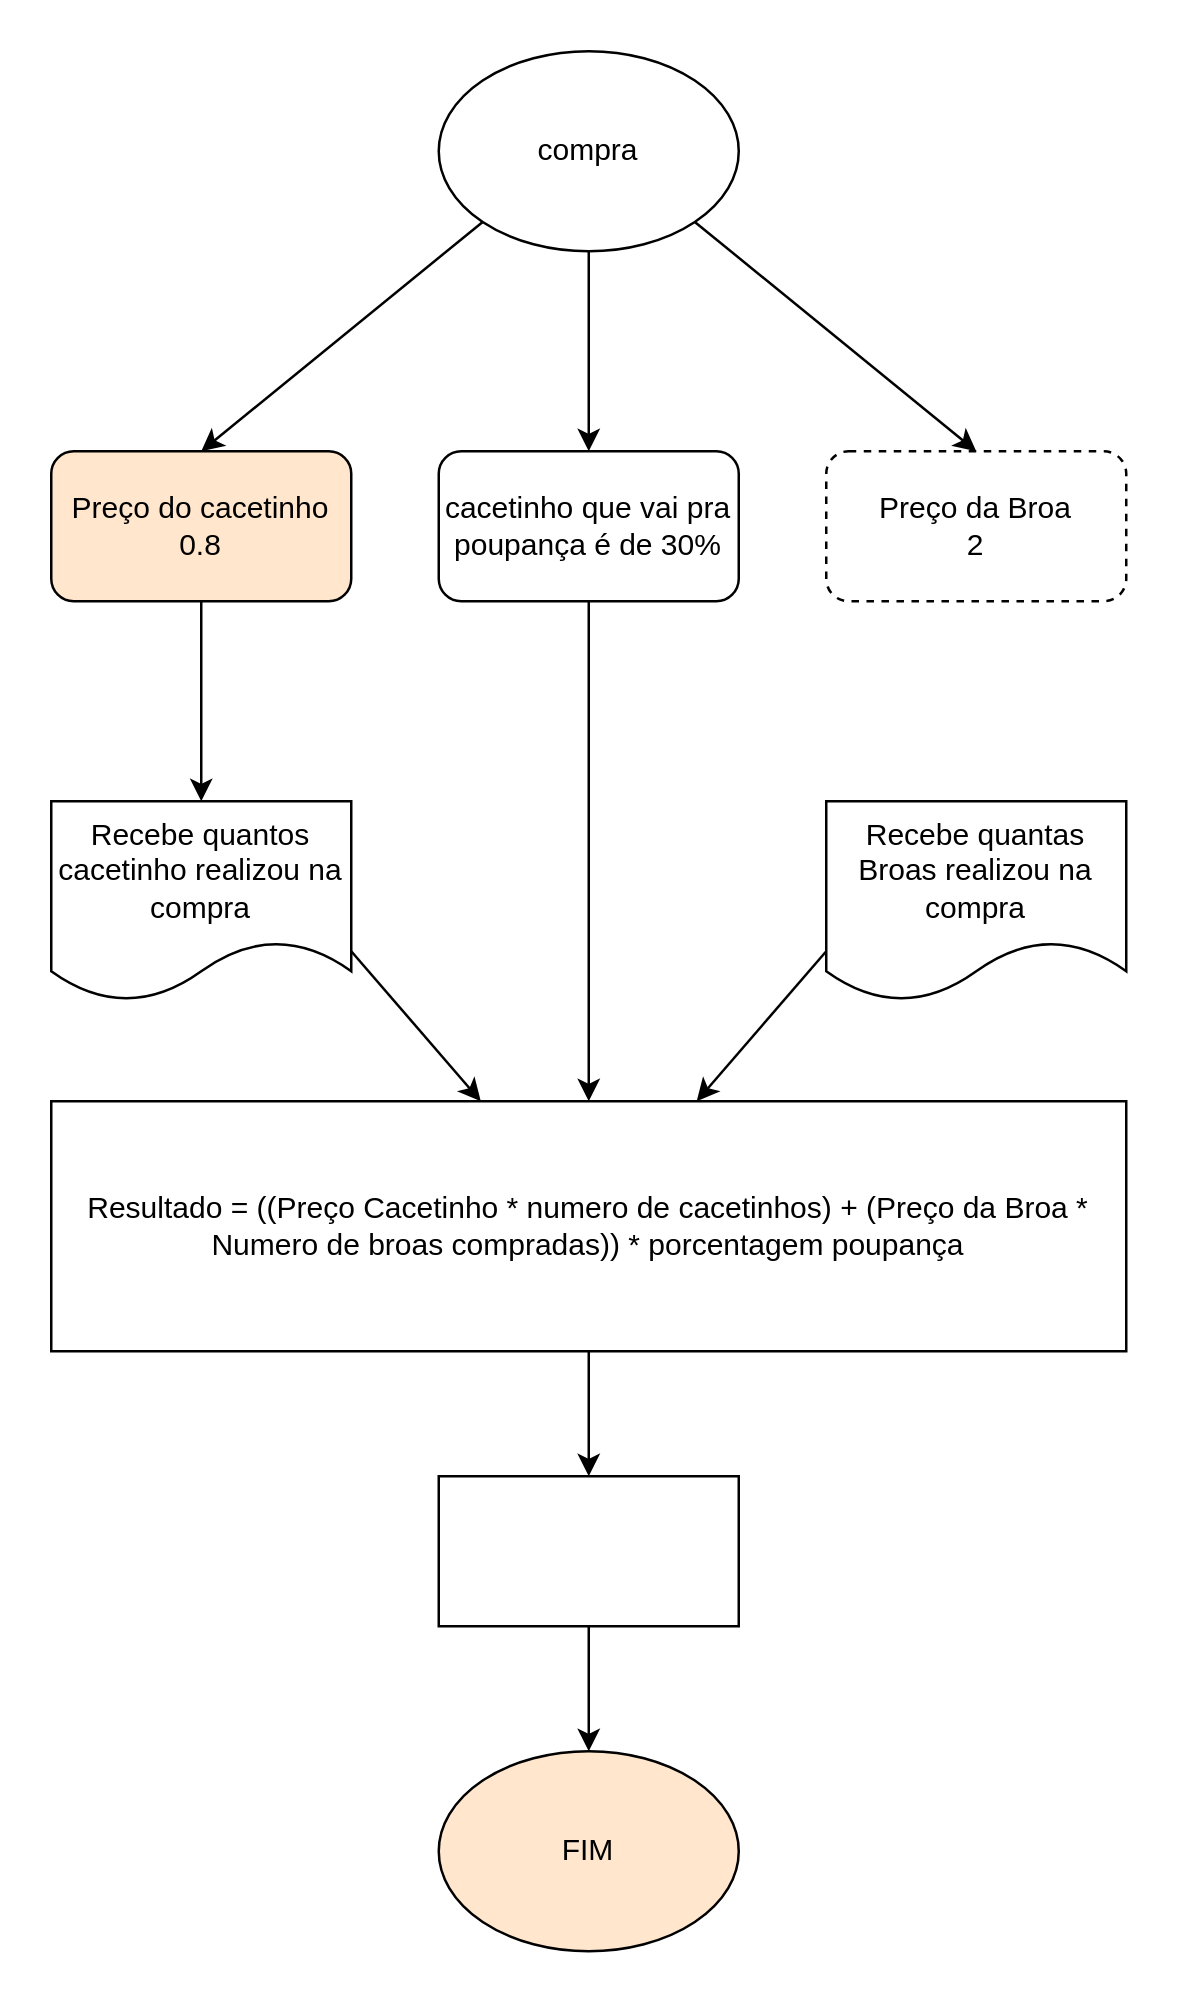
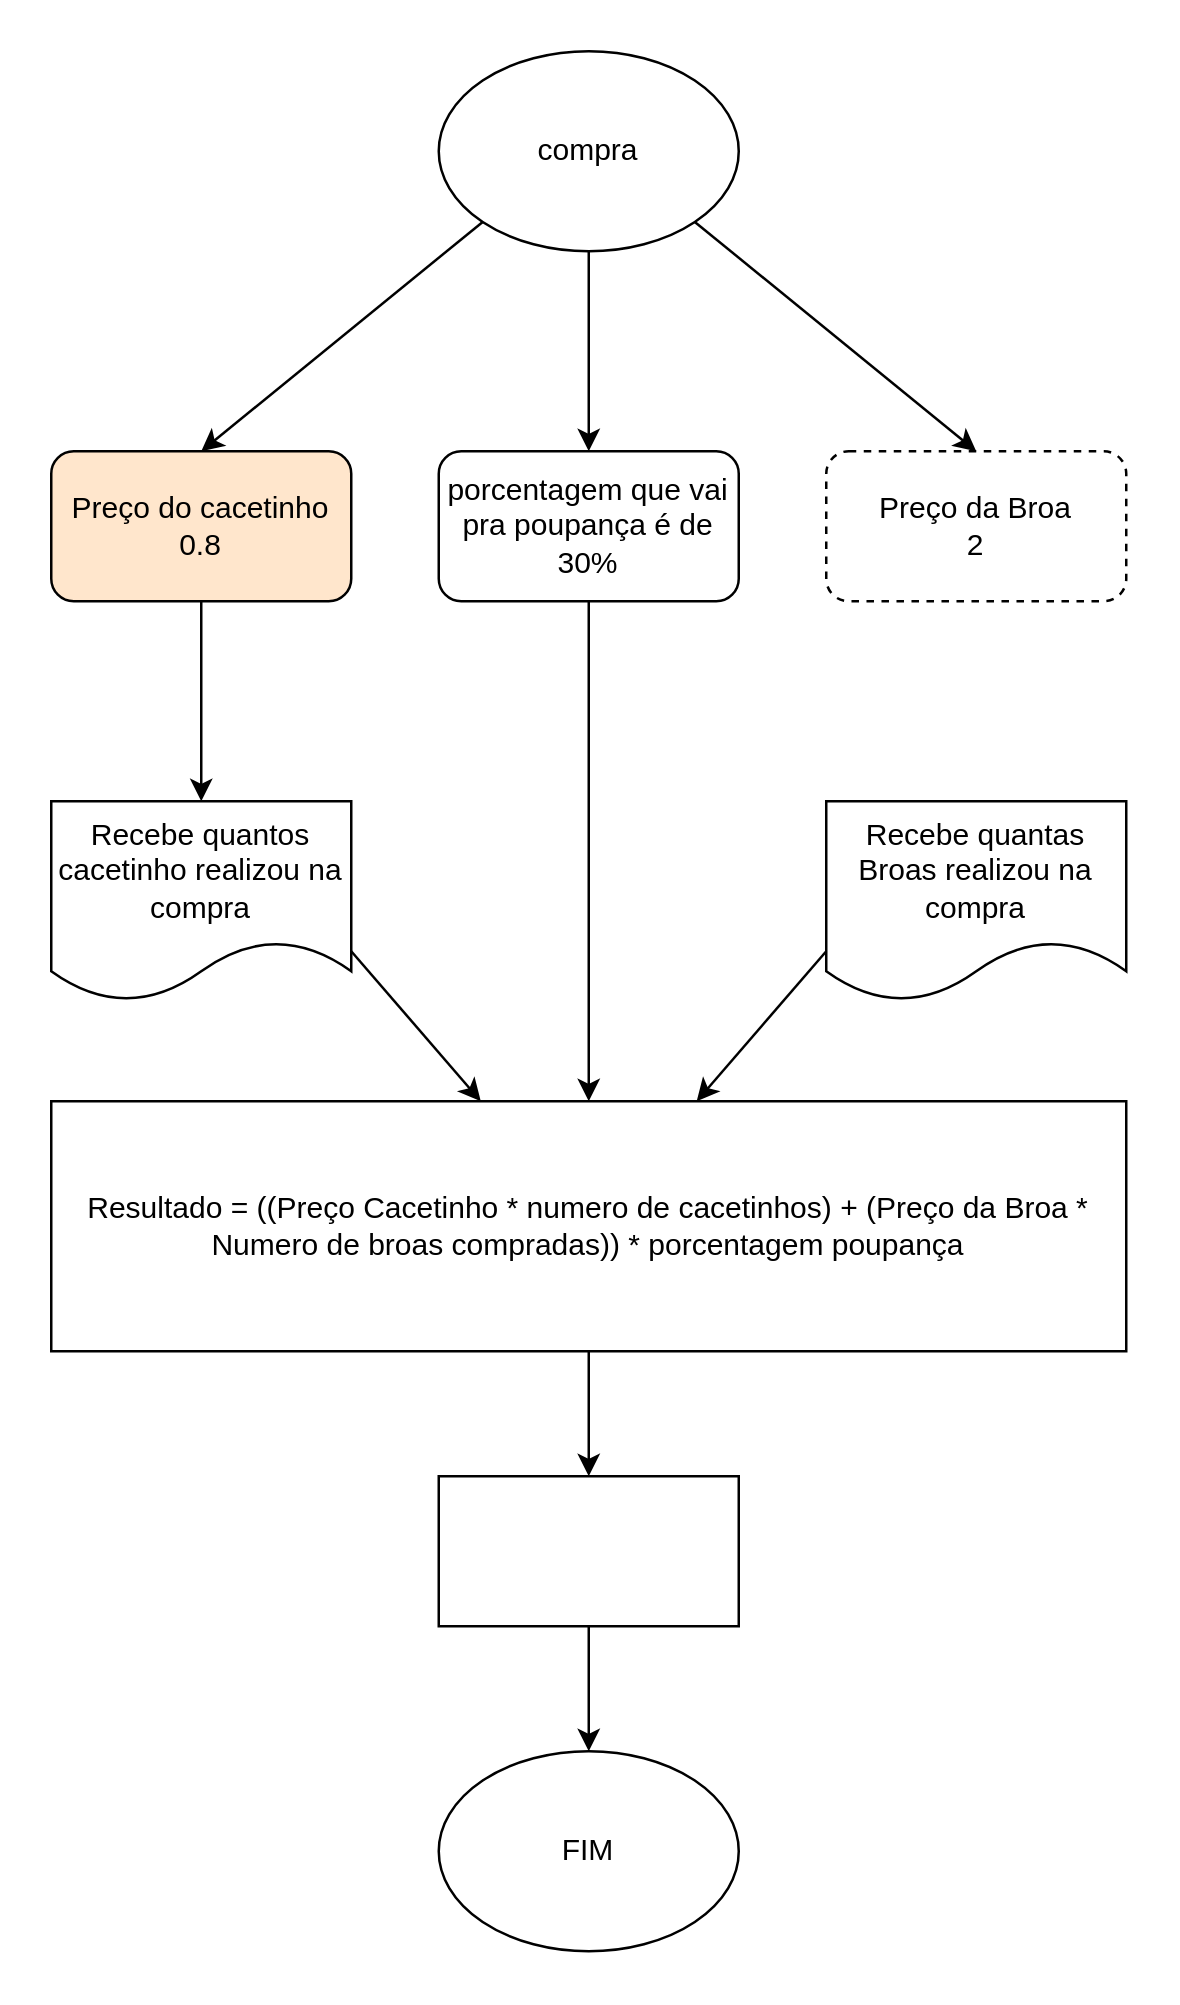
(589, 526) -> (589, 526)
(589, 1851) -> (589, 1851)
